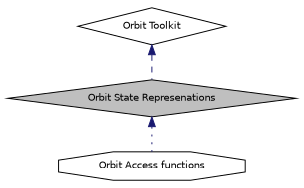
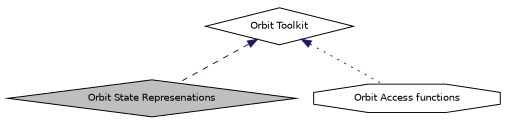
(152, 139) -> (346, 64)
